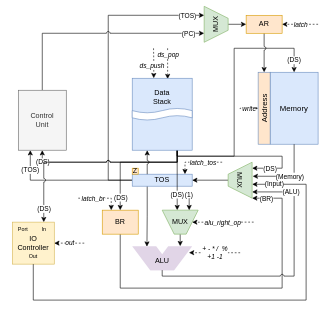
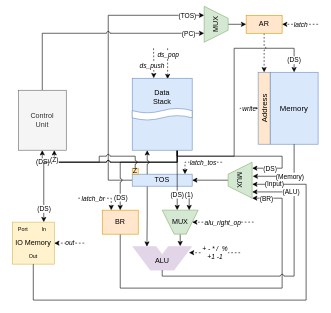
(264, 57) -> (264, 57)
none -> (101, 156)
(30, 173) -> none
(33, 243) -> (33, 243)
